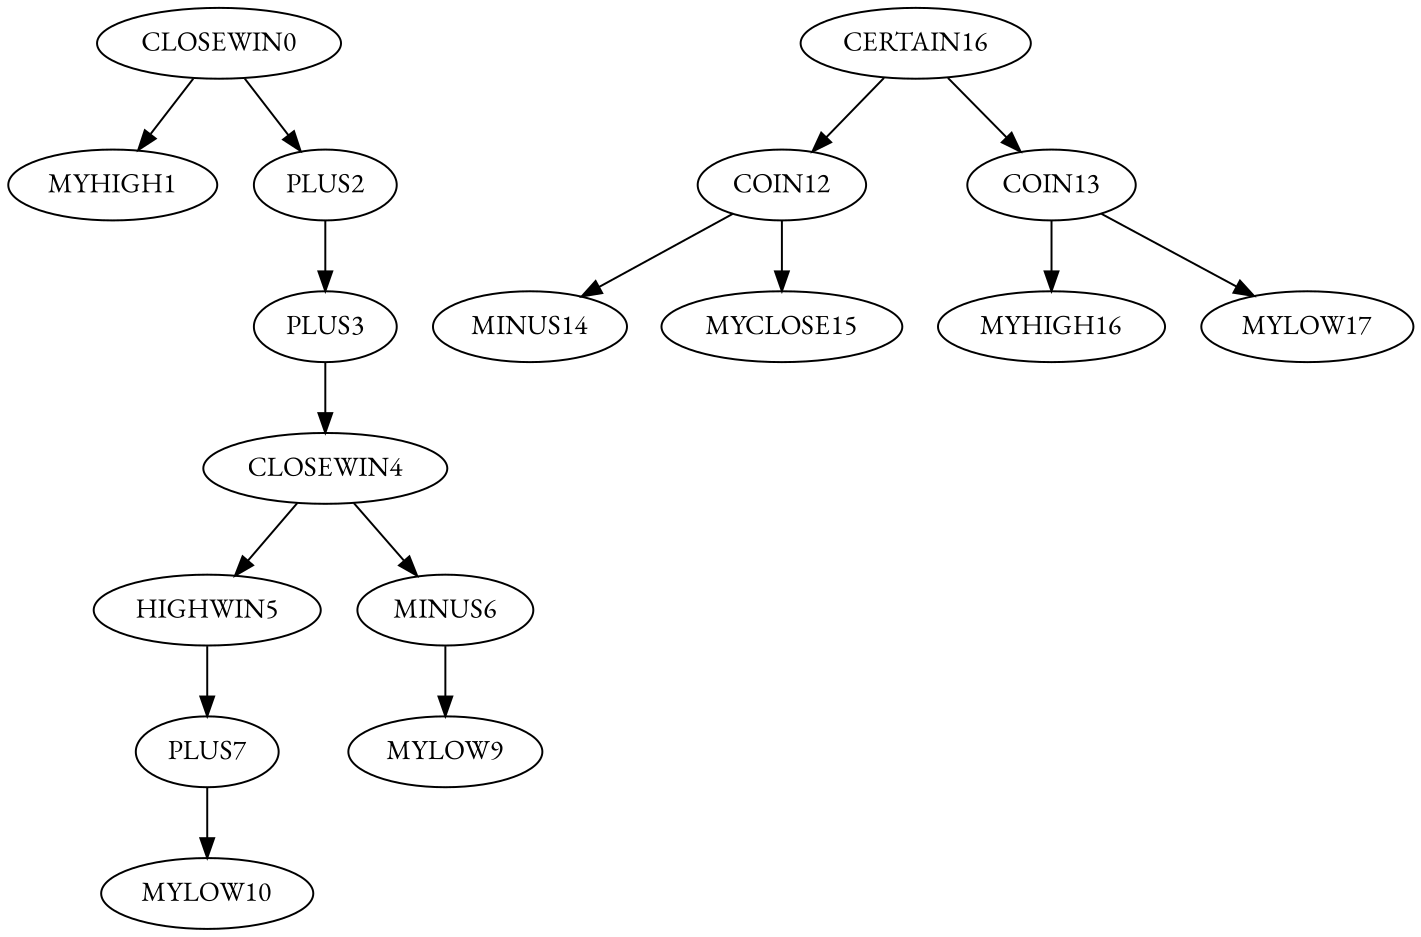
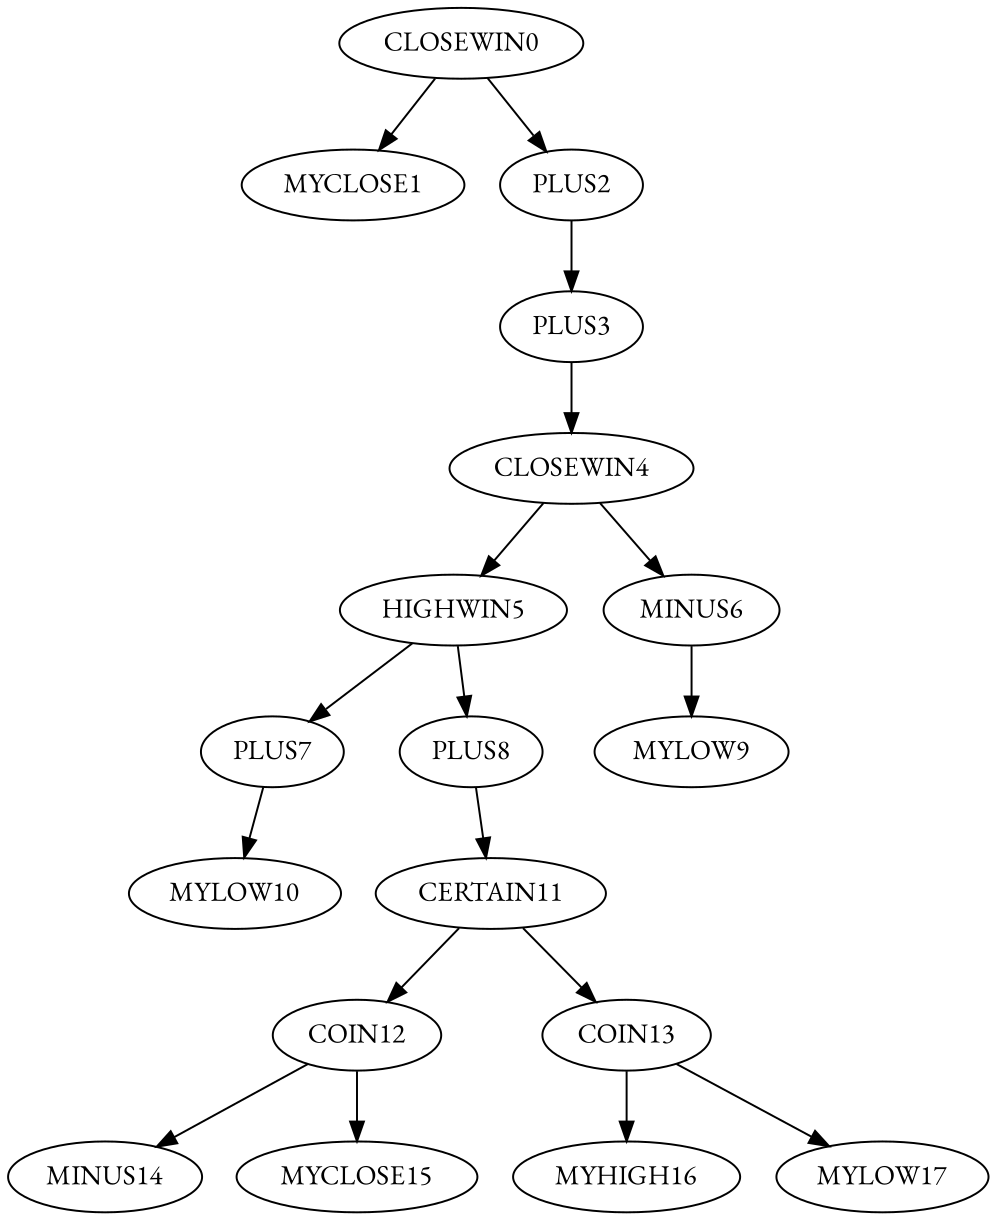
(916, 43) -> (491, 893)
(113, 185) -> (353, 185)
none -> (471, 752)
